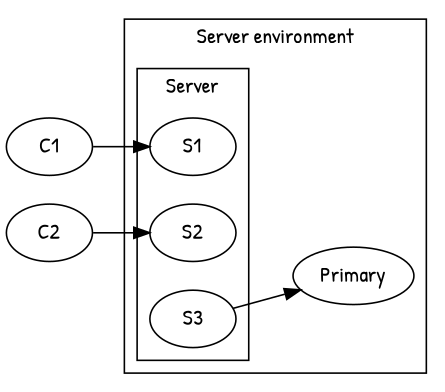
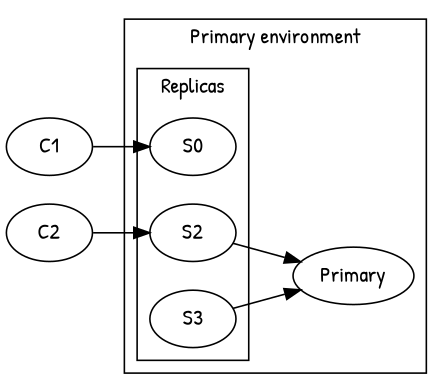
(275, 37) -> (275, 37)
(193, 87) -> (193, 87)
(193, 147) -> (193, 147)
none -> (259, 250)
